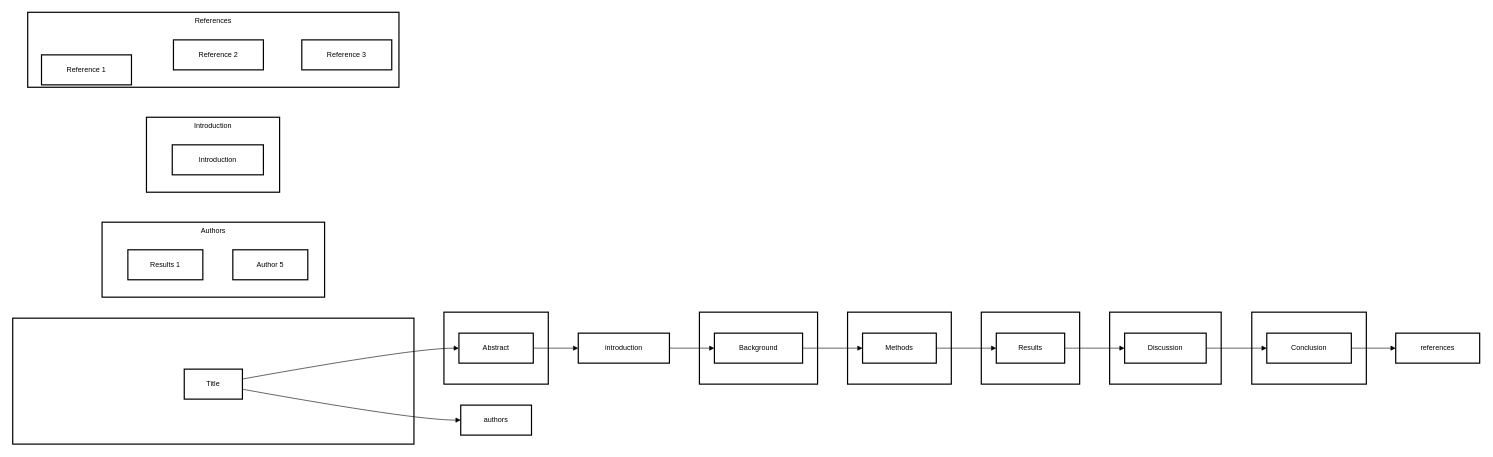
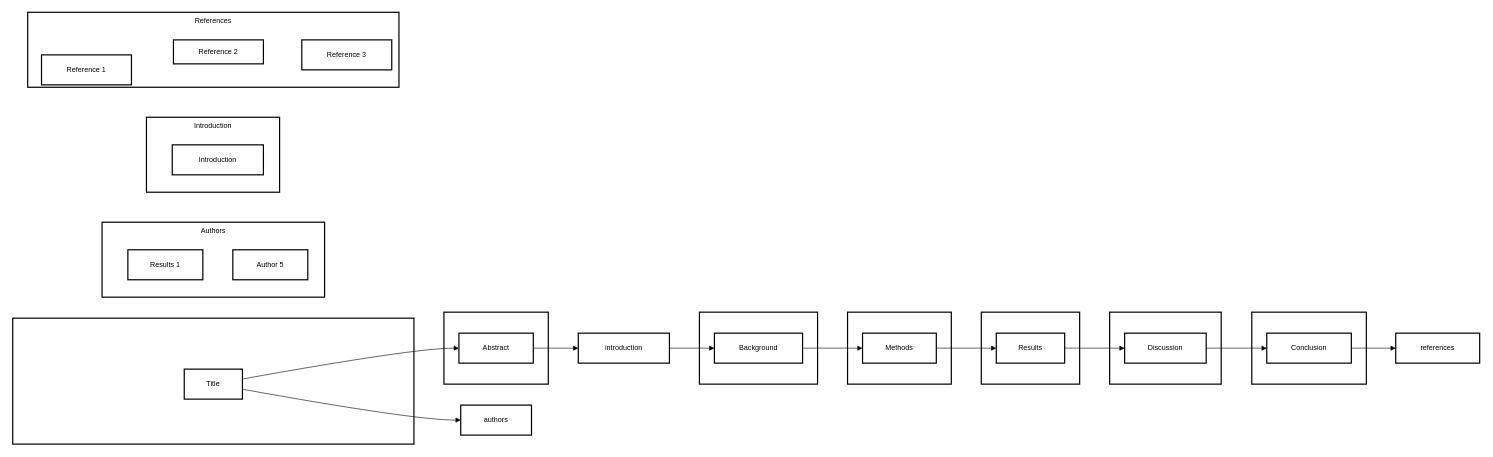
(218, 55) -> (218, 52)
